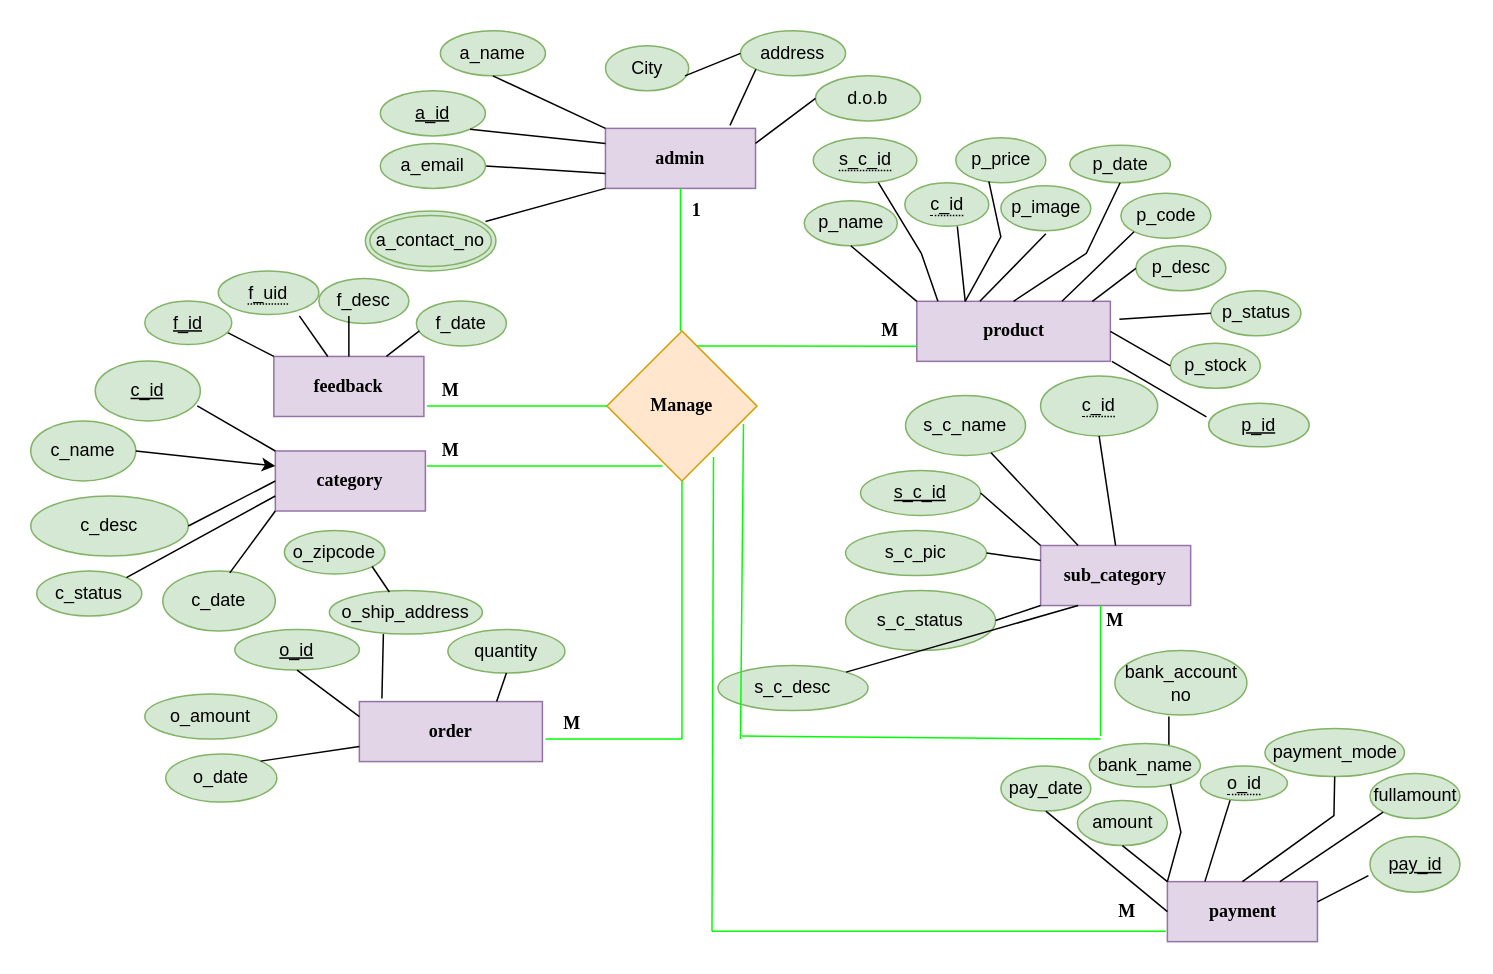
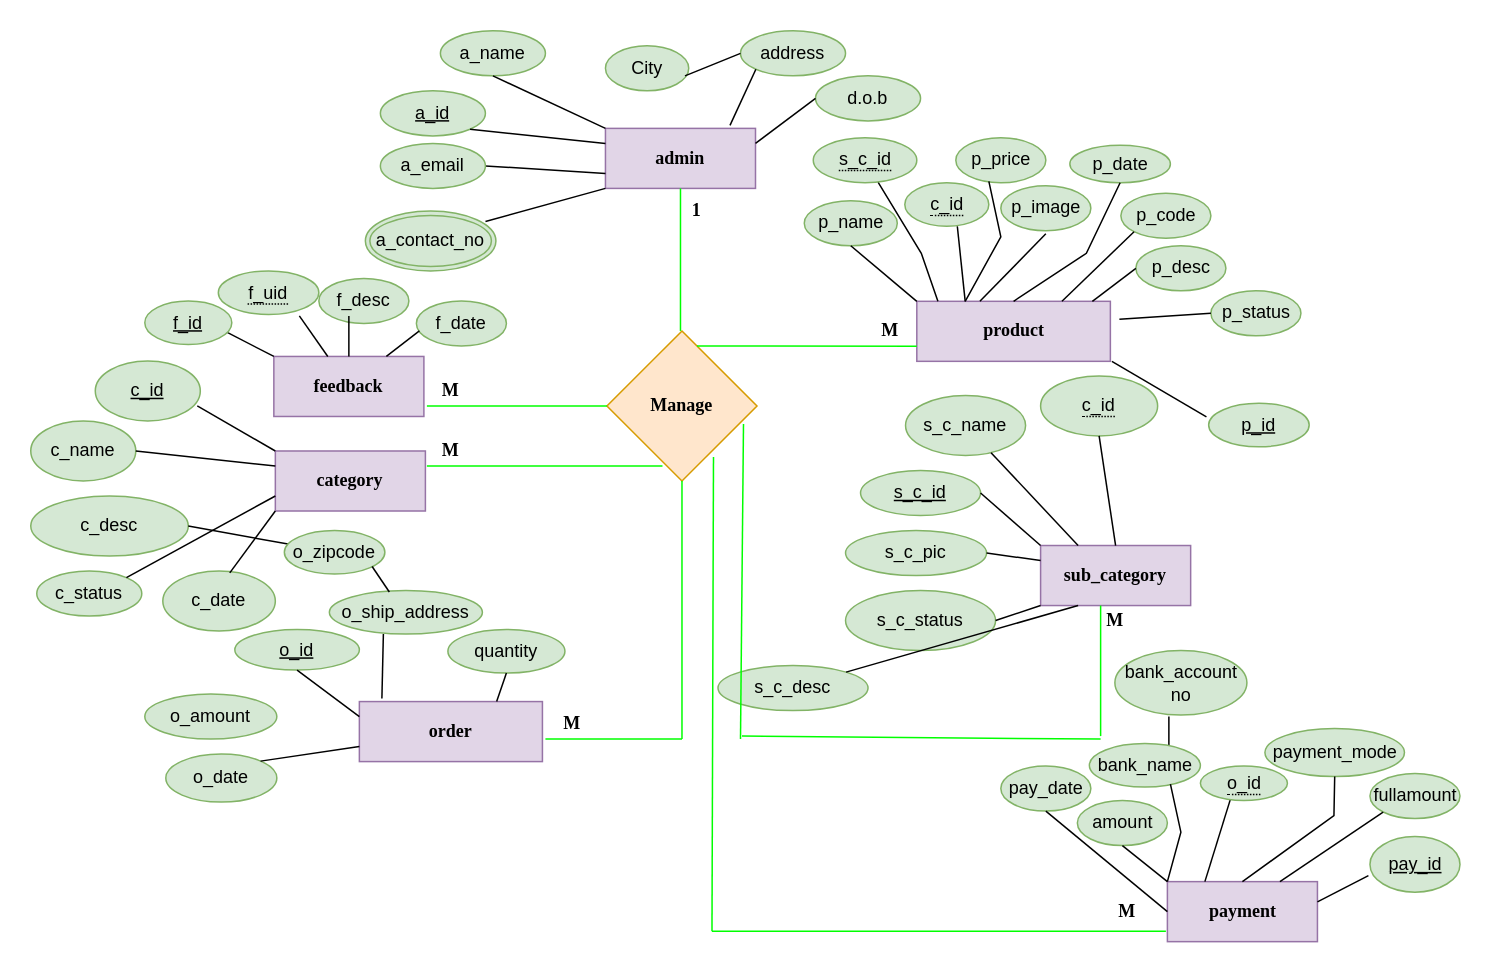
(1140, 348) -> none
(1215, 366) -> none
(264, 465) -> (268, 465)
(231, 503) -> (238, 535)
